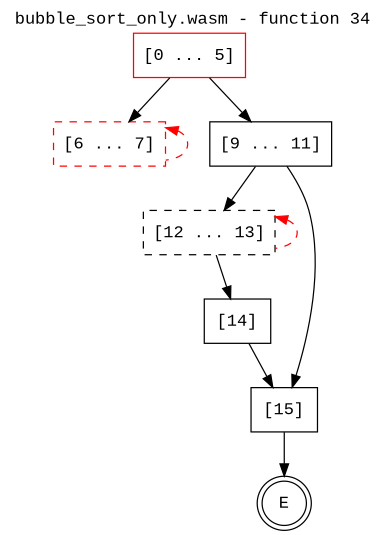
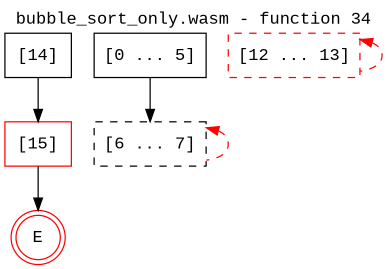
(190, 55) -> (150, 55)
(110, 144) -> (150, 144)
(271, 144) -> none
(209, 233) -> (294, 55)
(221, 271) -> none
(284, 410) -> (38, 144)
(284, 503) -> (38, 237)
